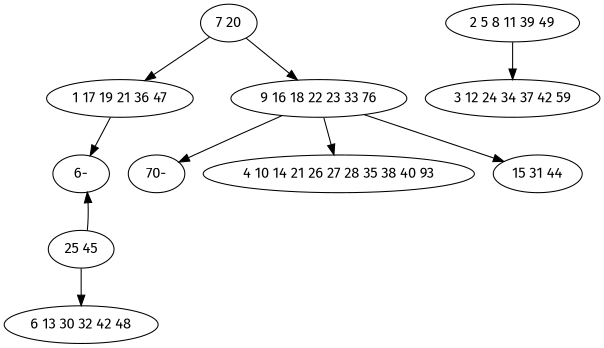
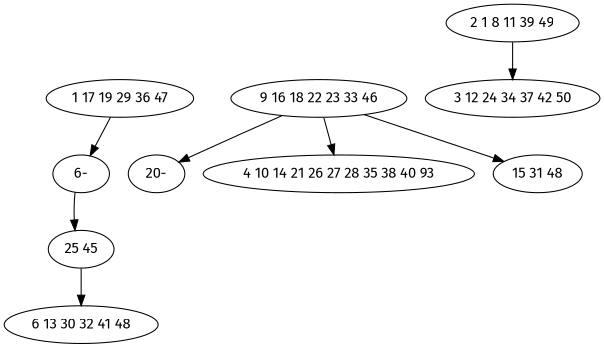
(229, 23) -> none
(513, 23) -> (513, 23)
(120, 98) -> (120, 98)
(319, 98) -> (319, 98)
(513, 98) -> (513, 98)
(157, 174) -> (157, 174)
(538, 174) -> (538, 174)
(88, 217) -> (74, 206)
(81, 325) -> (81, 325)
